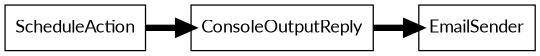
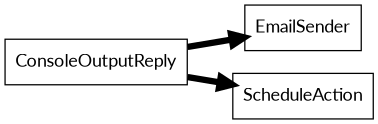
(162, 28) -> (204, 80)
